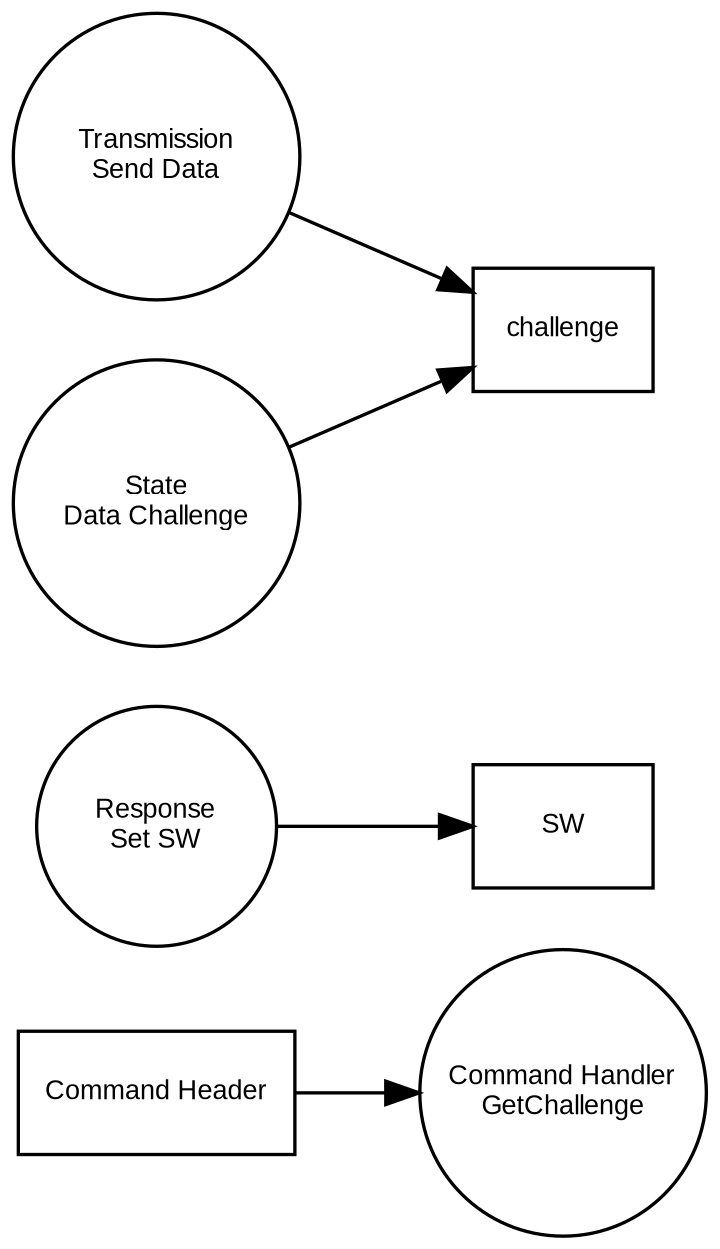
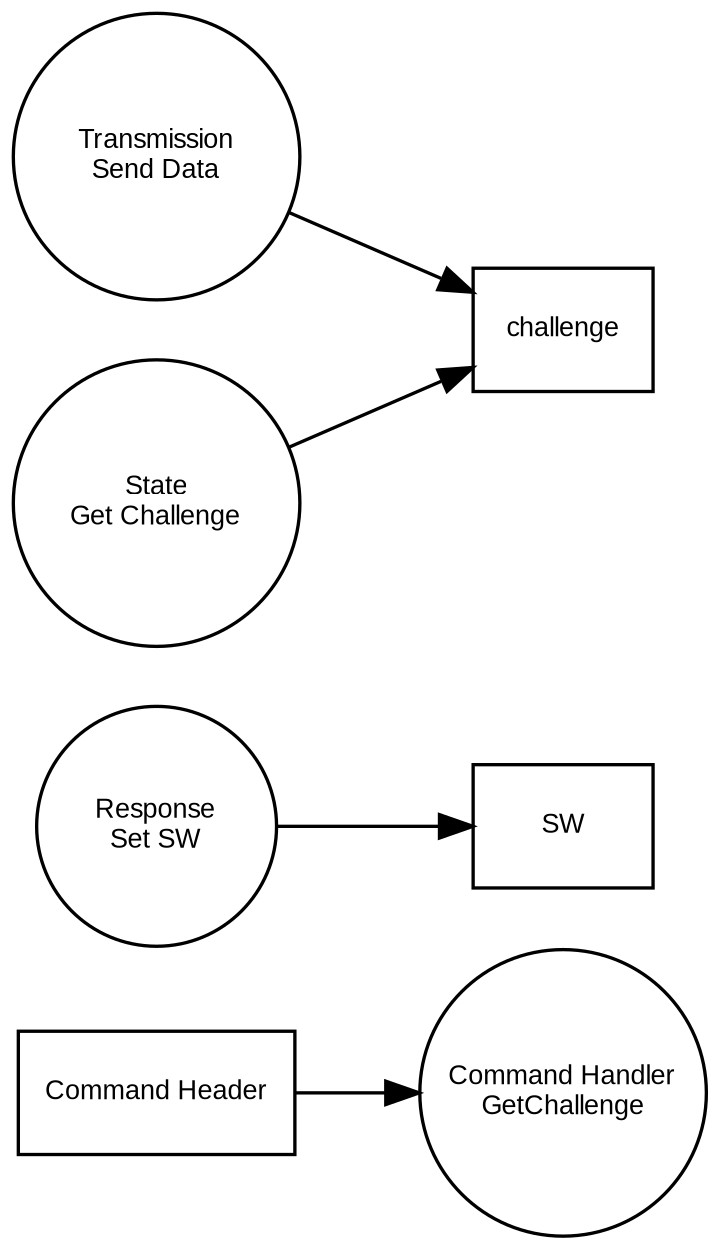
(157, 503) -> (157, 503)
